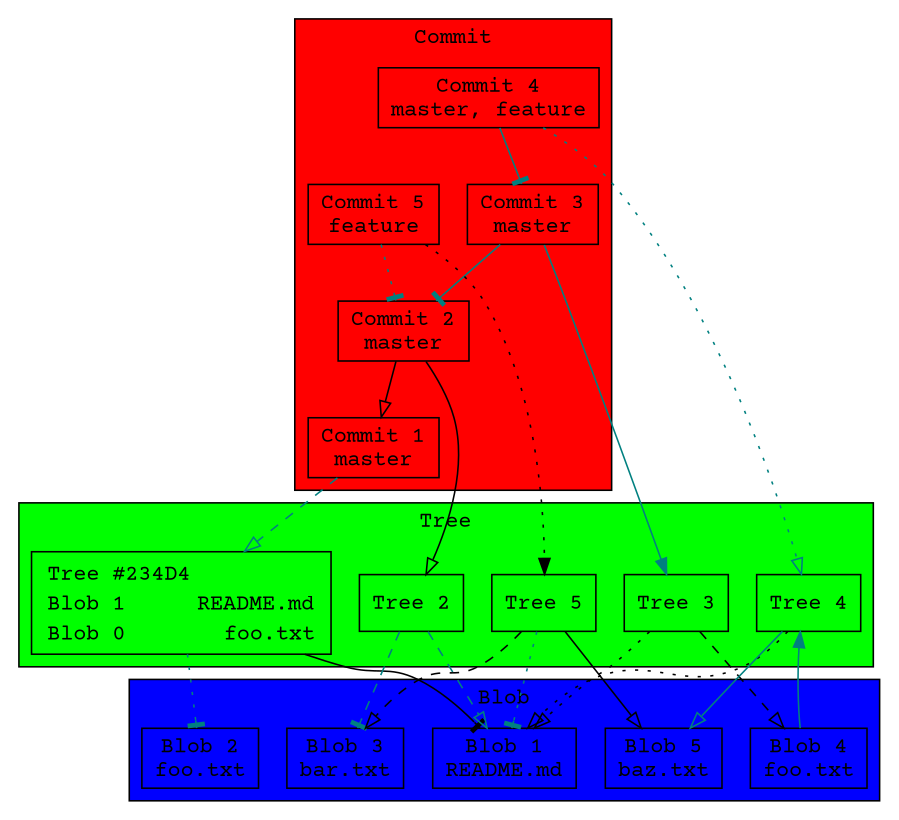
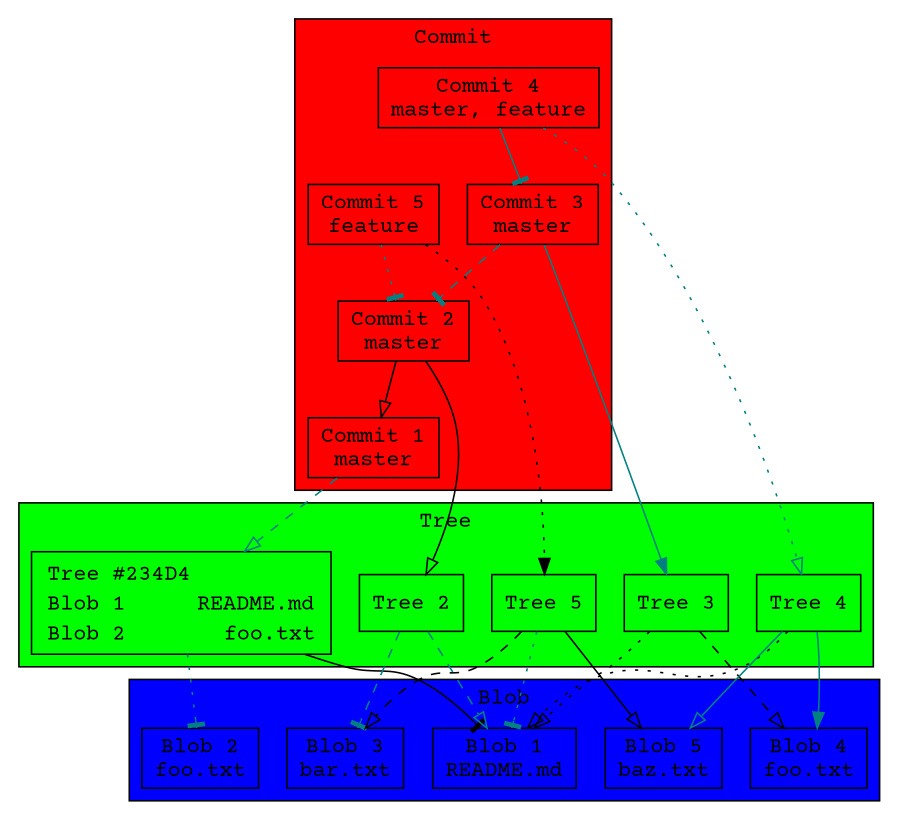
(473, 269) -> (473, 269)
(87, 633) -> (87, 633)
(798, 690) -> (819, 656)
